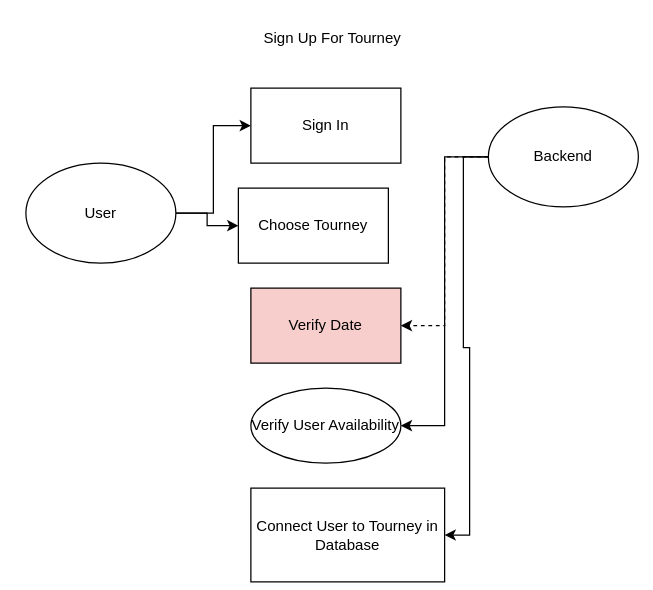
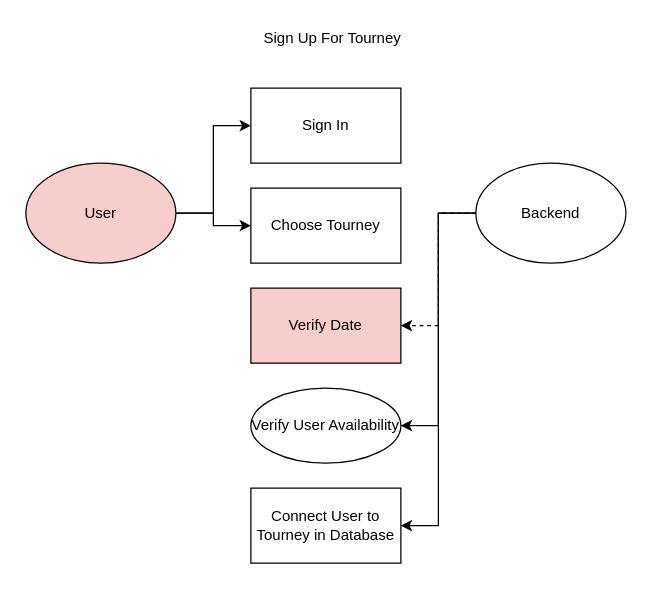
(563, 157) -> (551, 213)
(101, 213) -> (101, 213)
(313, 226) -> (326, 226)
(348, 535) -> (326, 526)
